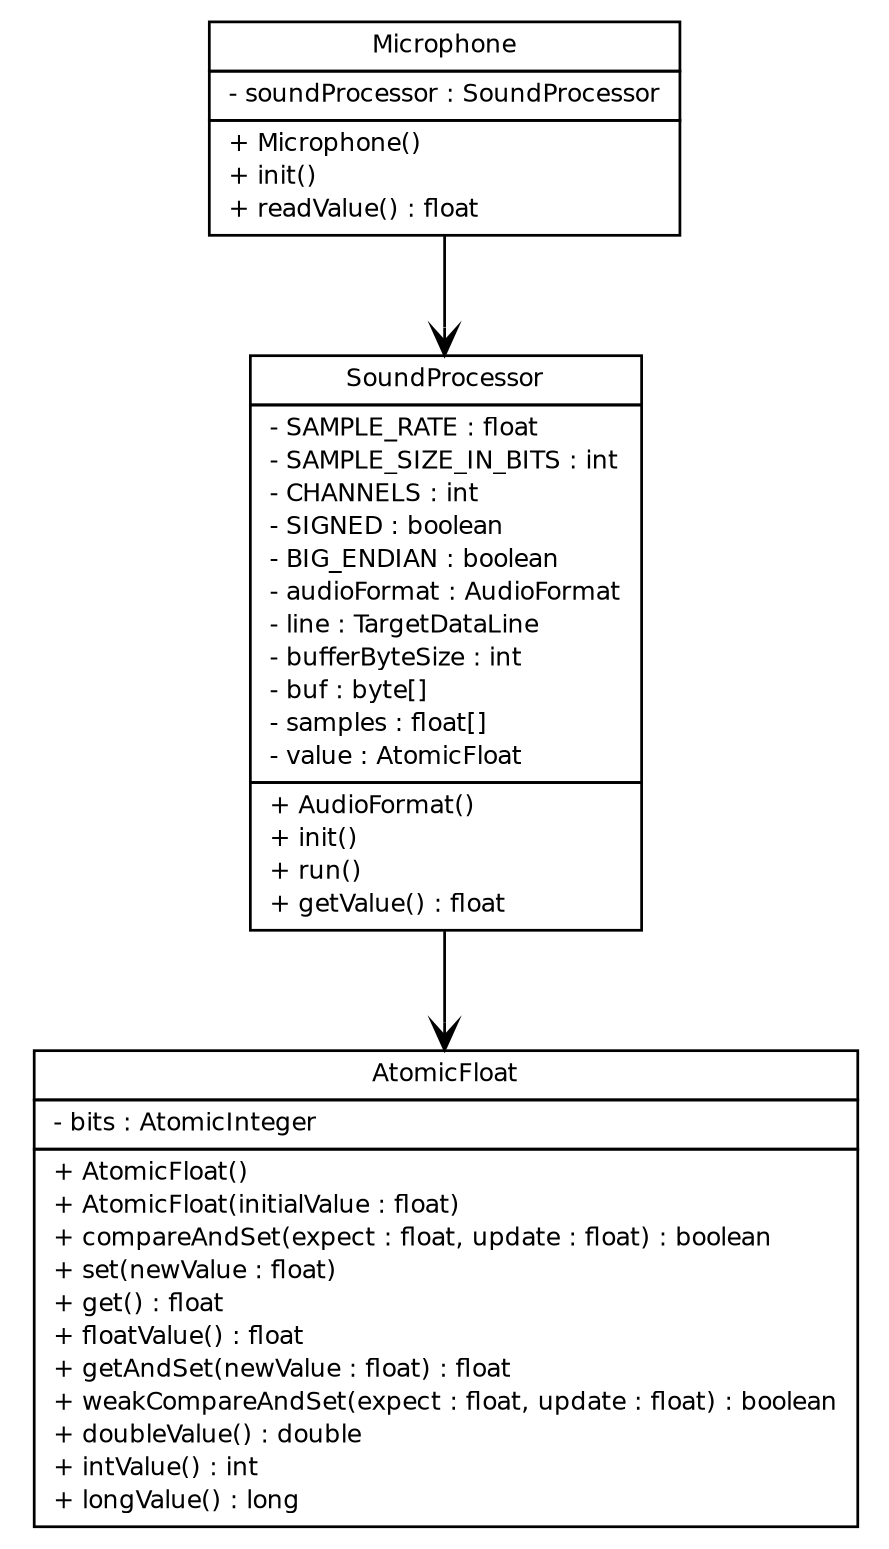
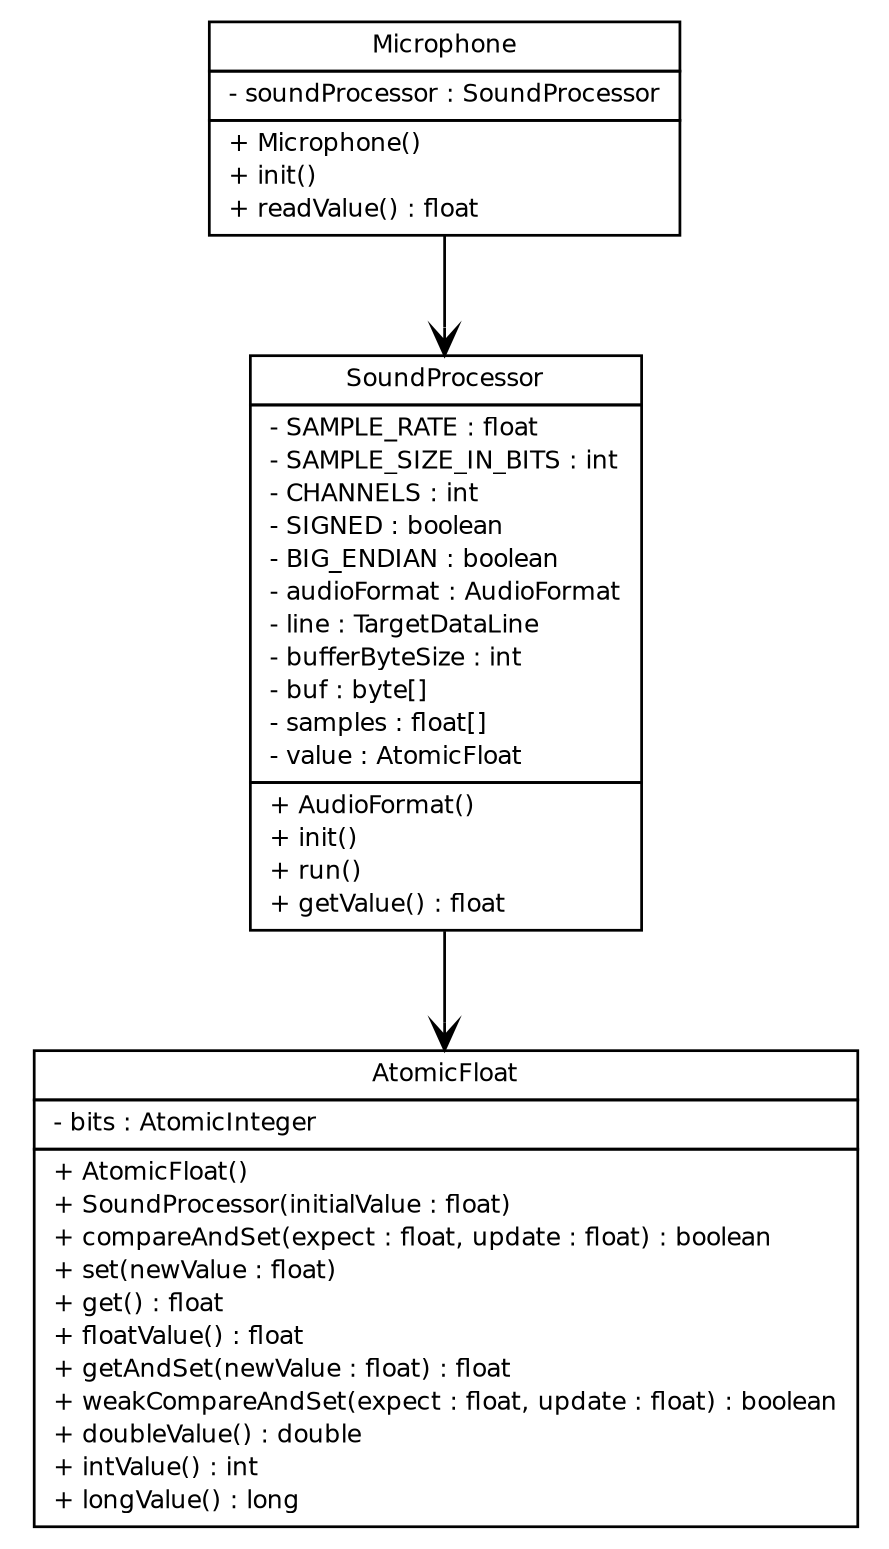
(257, 1205) -> (283, 1205)
